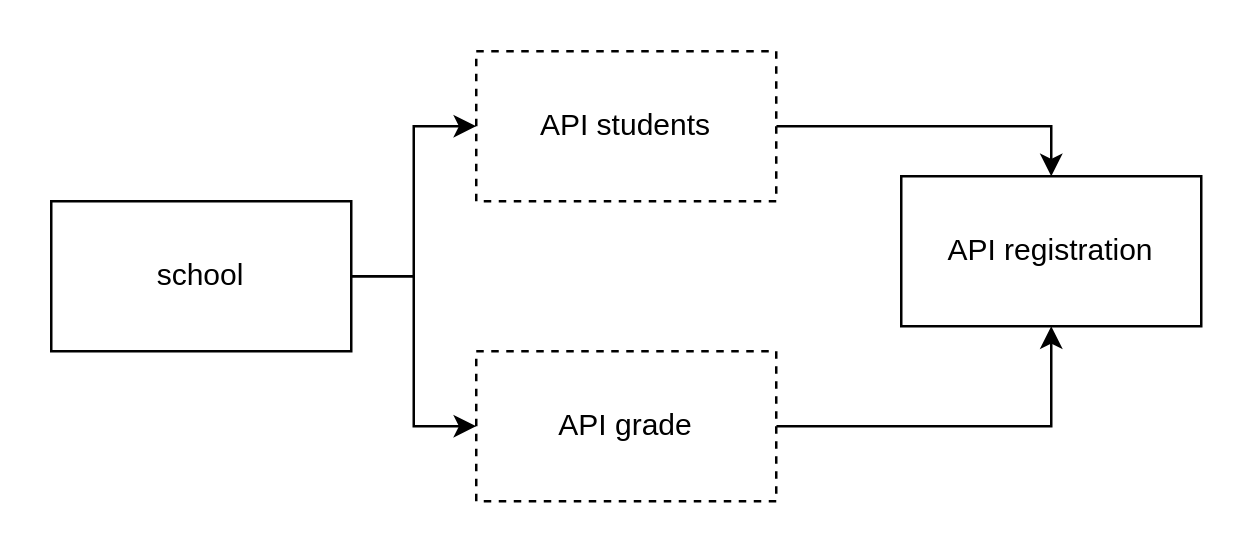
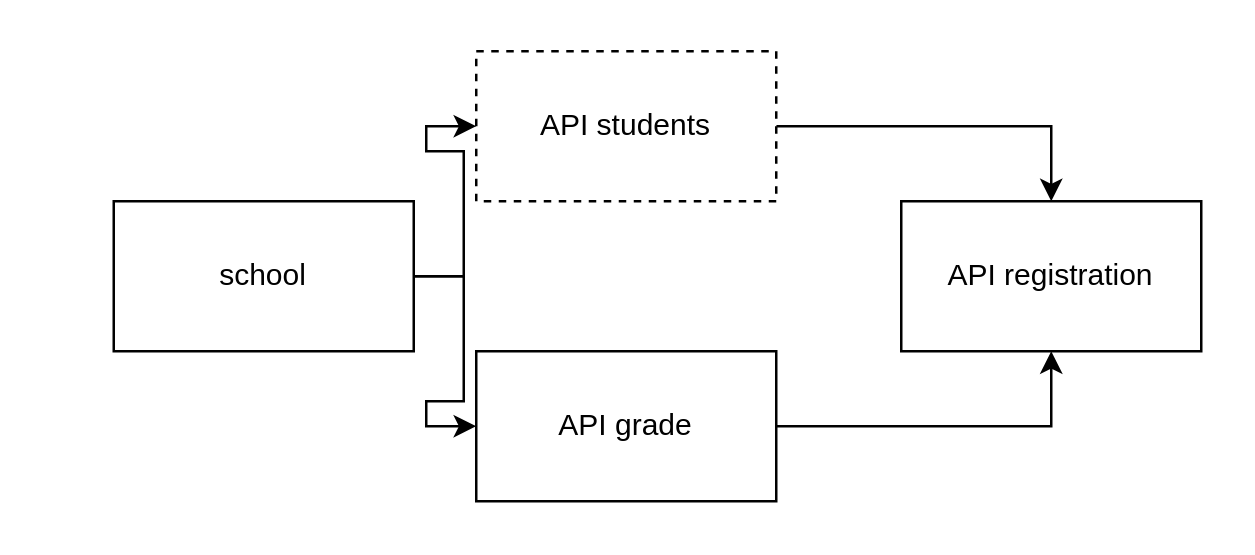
(1051, 251) -> (1051, 276)
(201, 276) -> (264, 276)
(626, 426) -> (626, 426)
